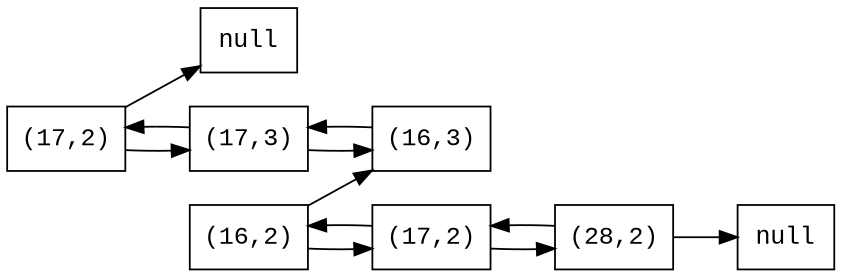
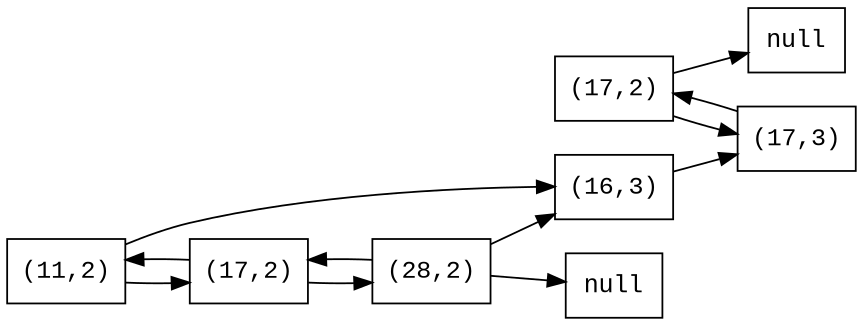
(331, 151) -> (515, 233)
(249, 237) -> (66, 271)
